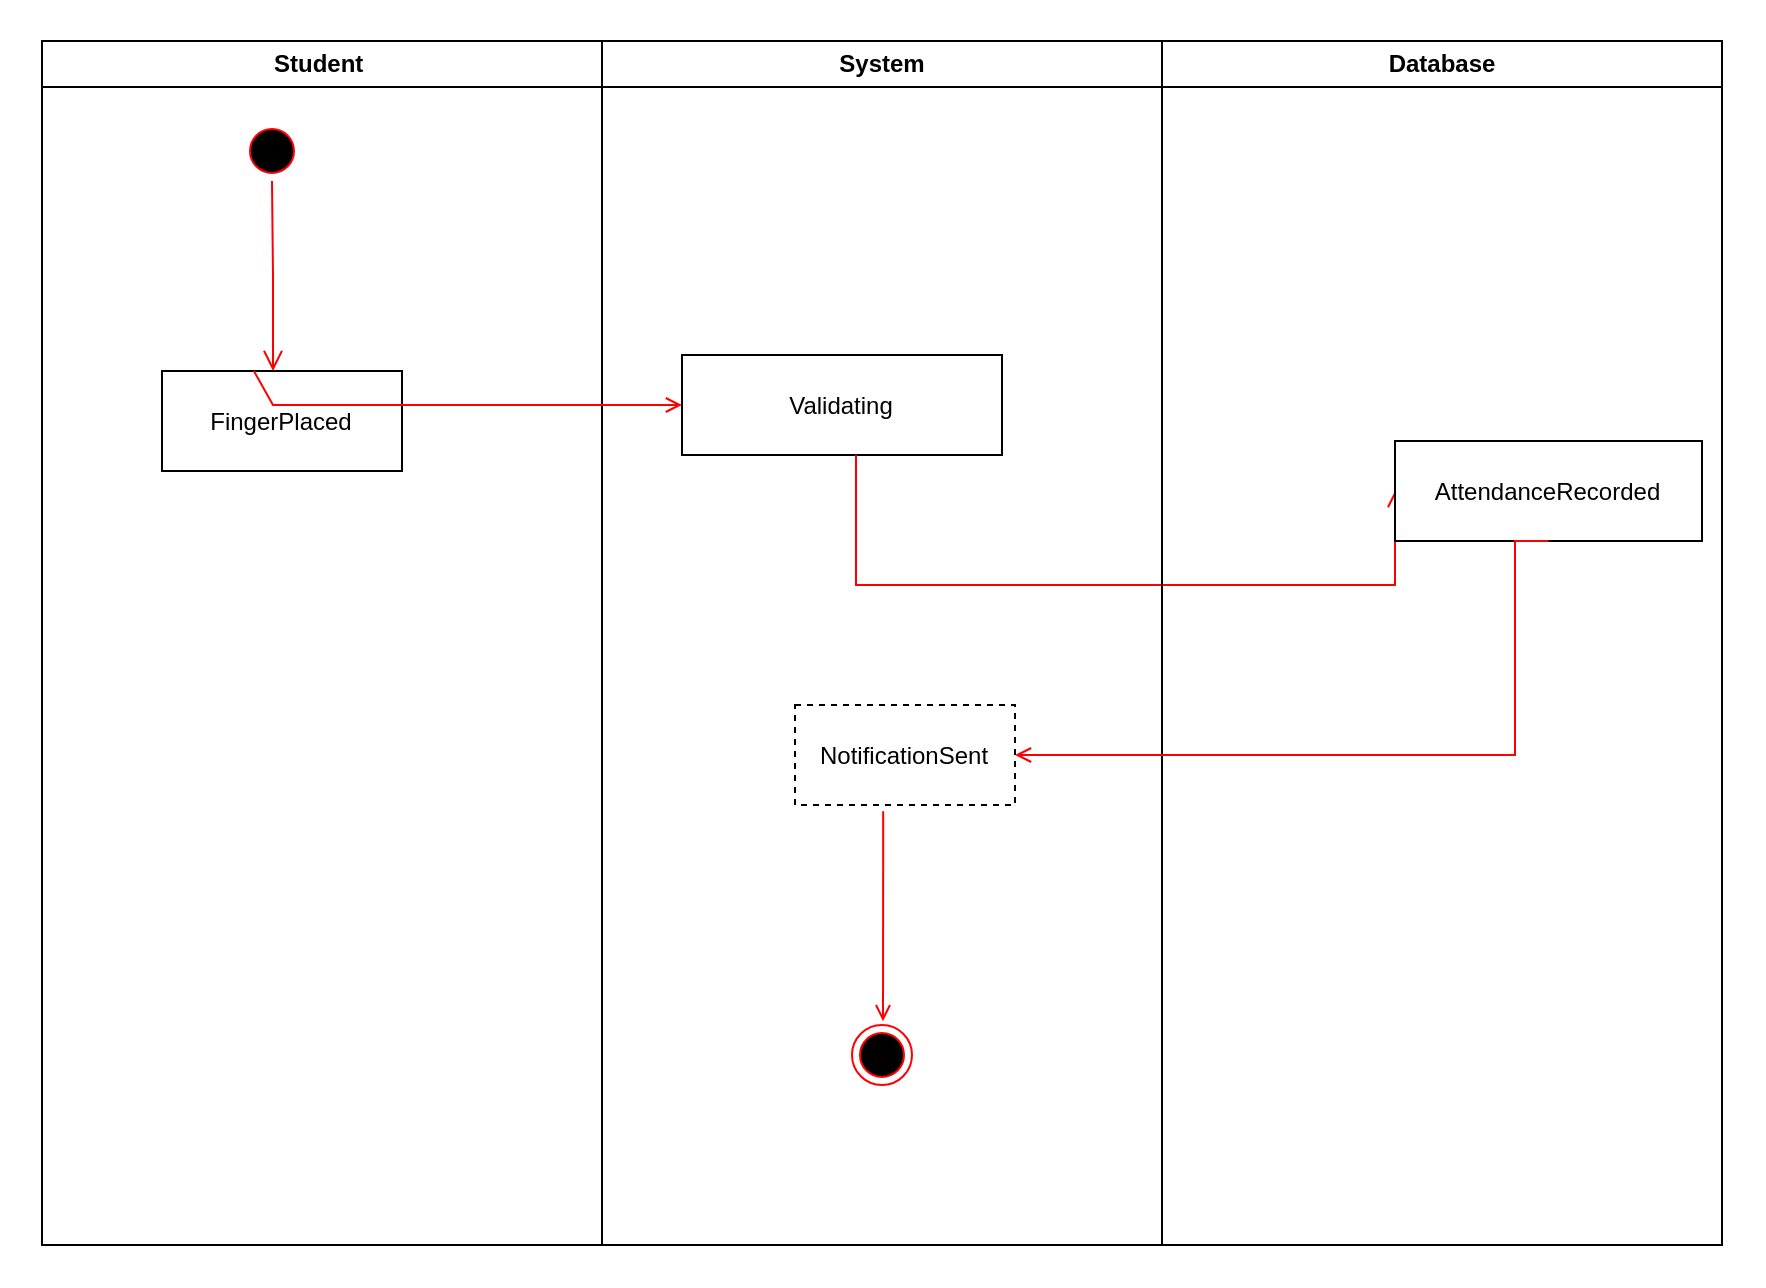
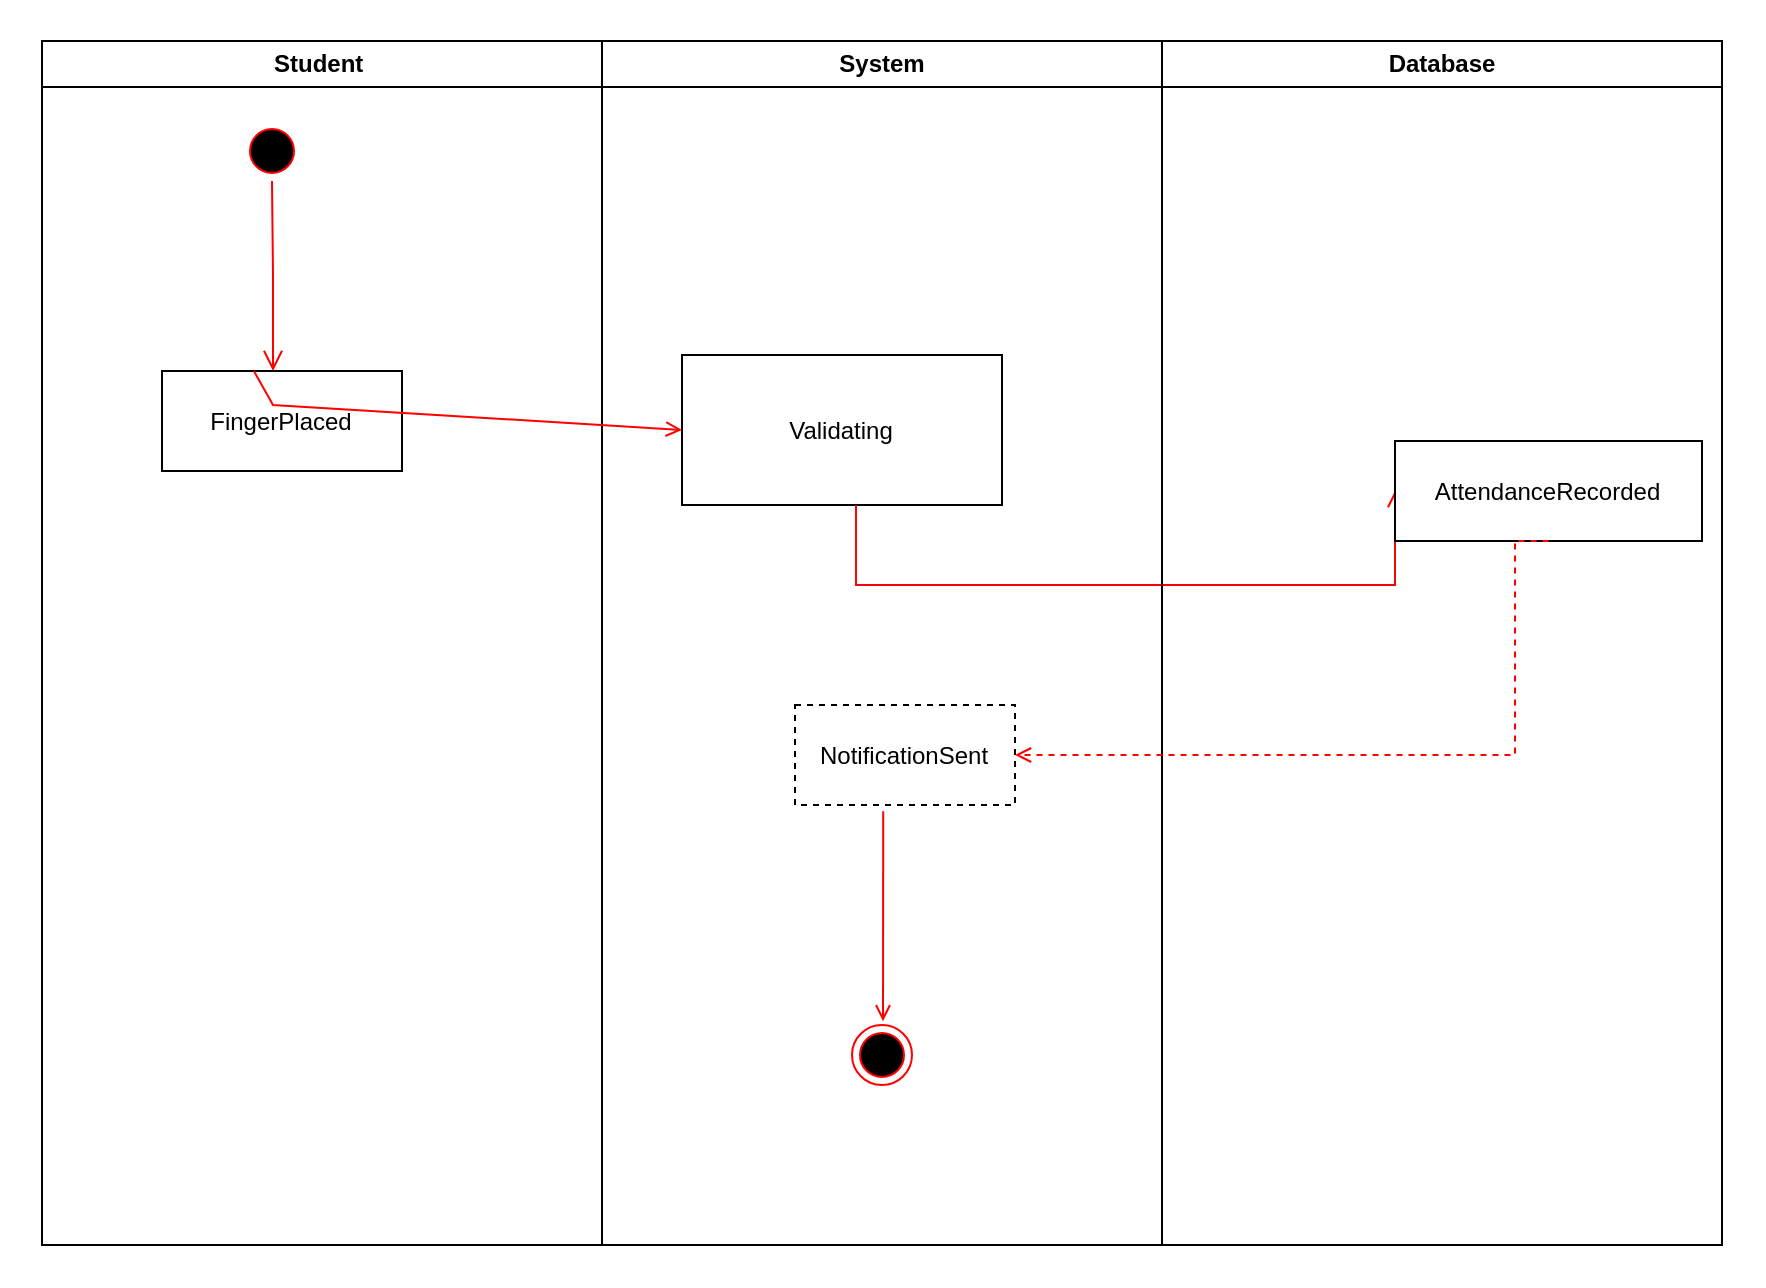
(842, 405) -> (842, 430)
(1462, 755) -> (1462, 755)
